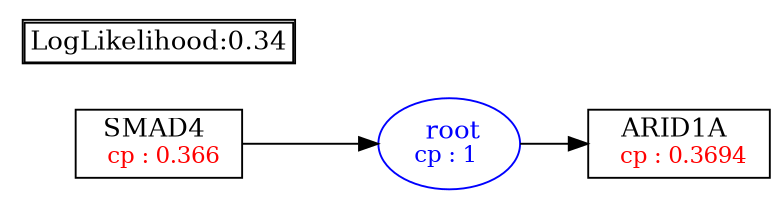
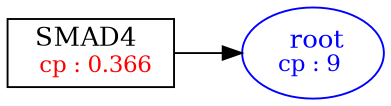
(159, 42) -> none
(679, 144) -> none
(449, 155) -> (313, 64)
